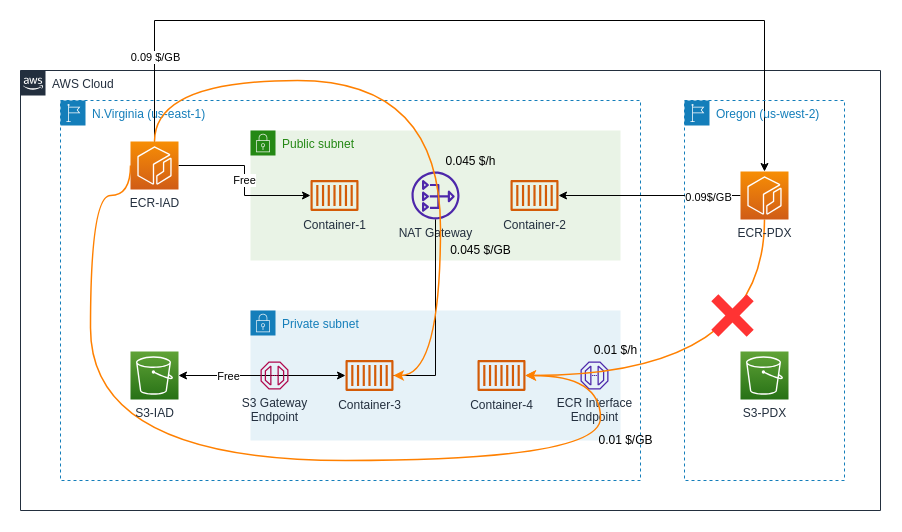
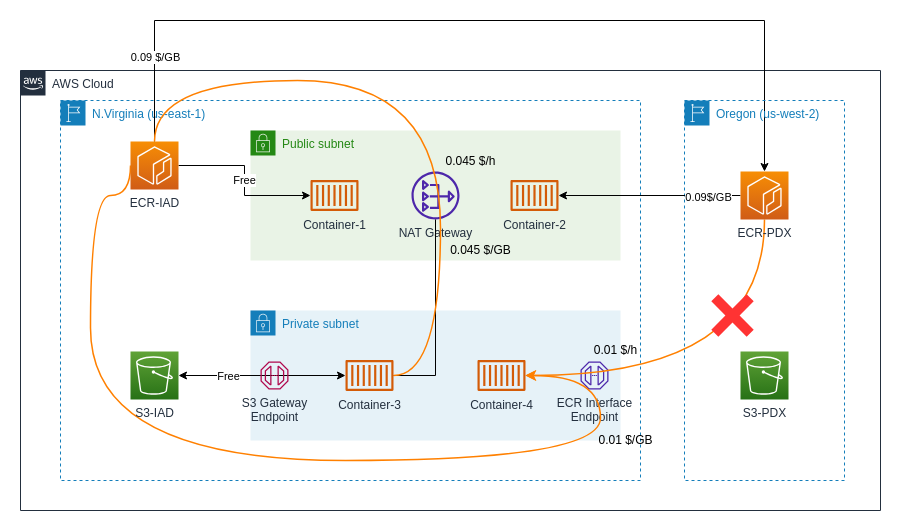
(426, 352) -> (425, 349)
